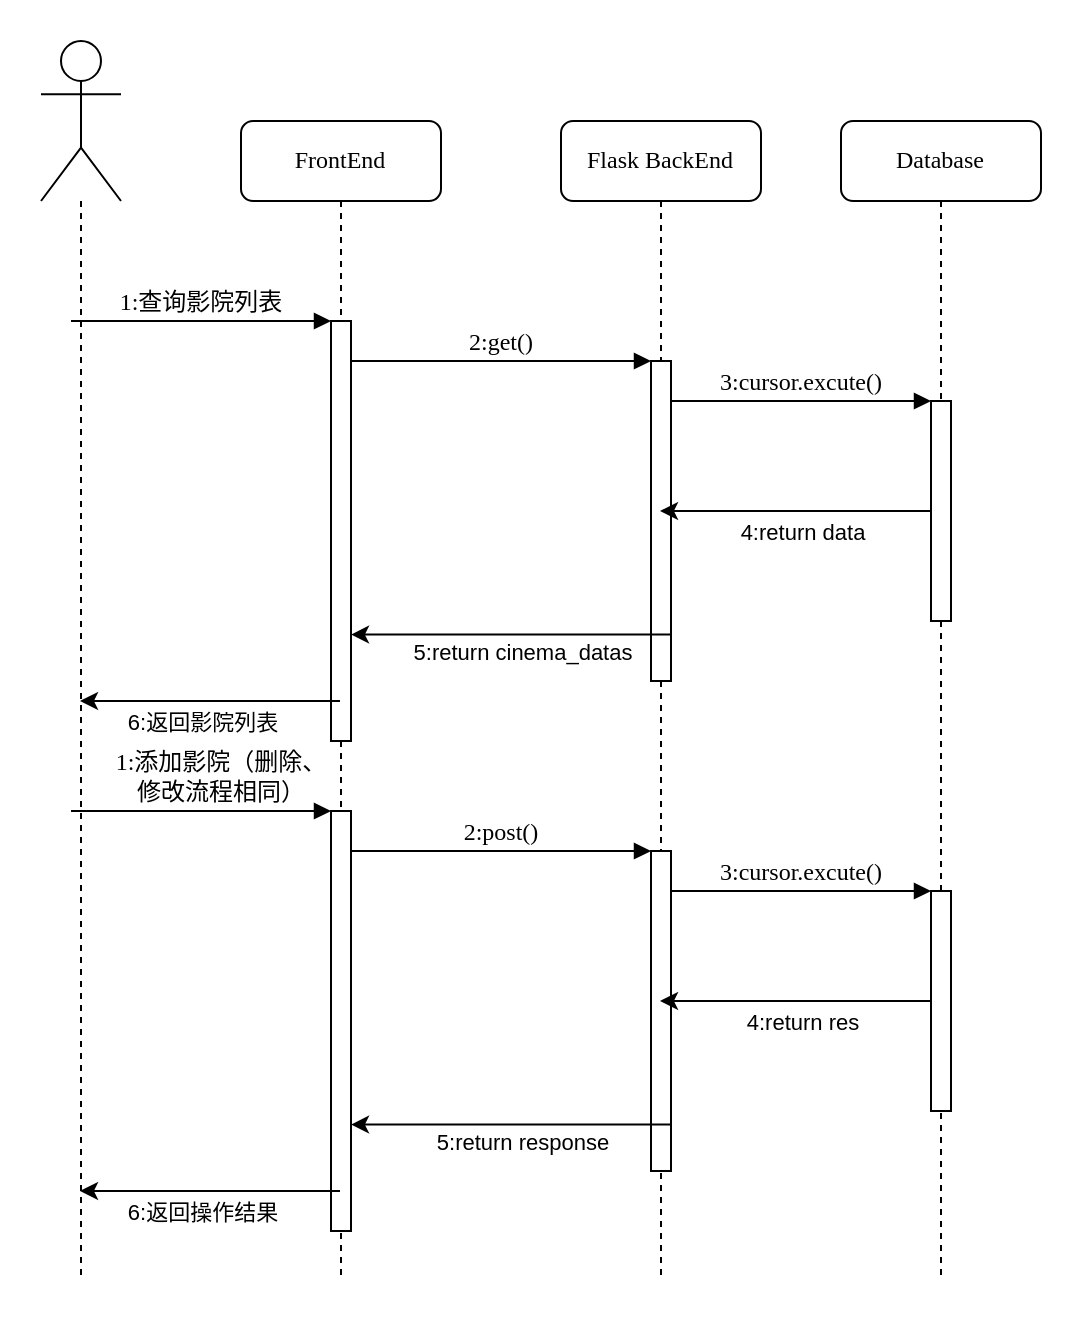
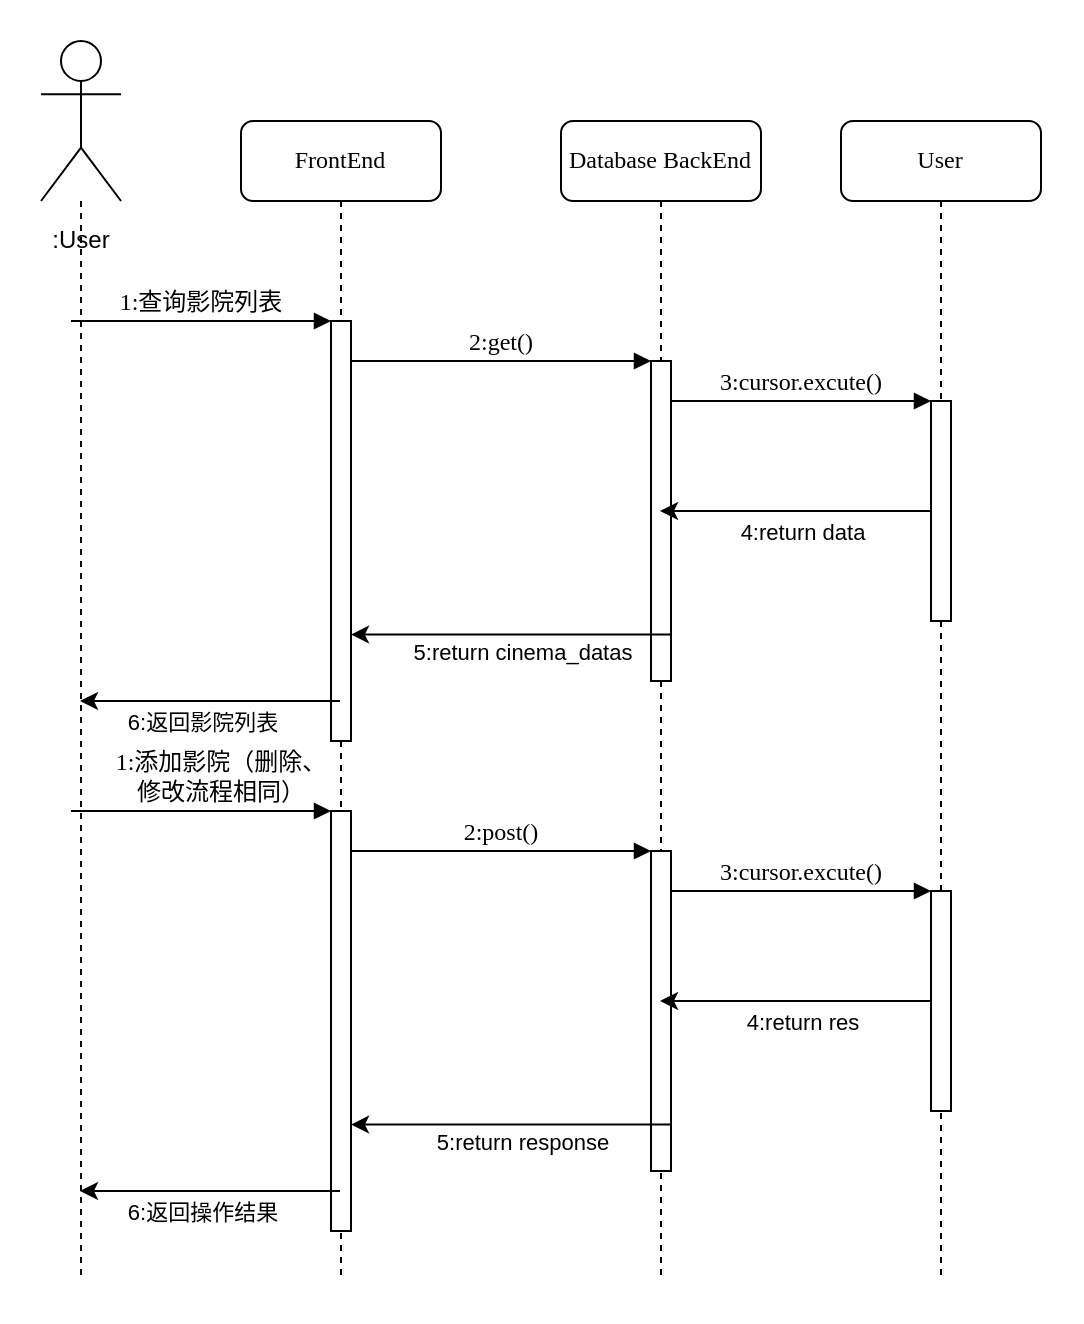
(661, 161) -> (661, 161)
(941, 161) -> (941, 161)
none -> (81, 241)
